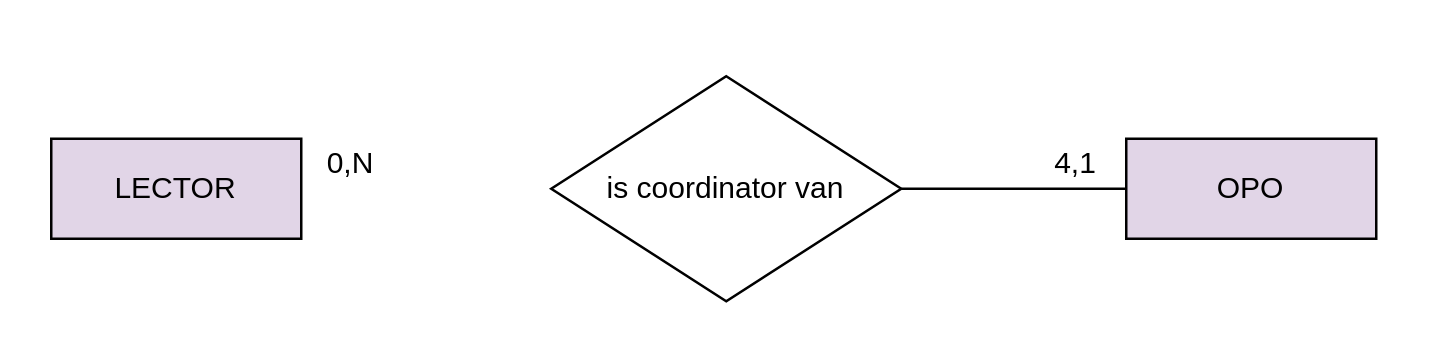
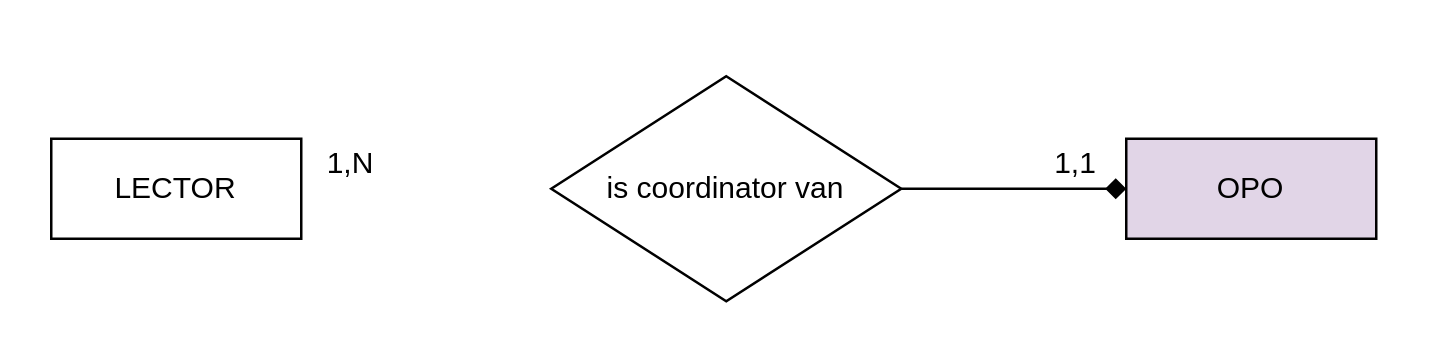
(351, 164) -> (351, 164)
(1076, 164) -> (1076, 164)
(176, 189) -> (176, 189)
(1115, 189) -> (1106, 189)
